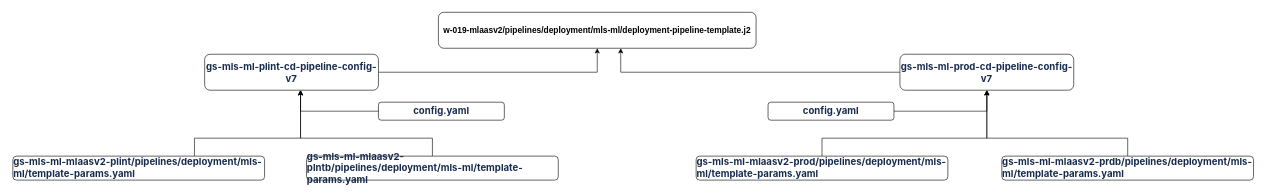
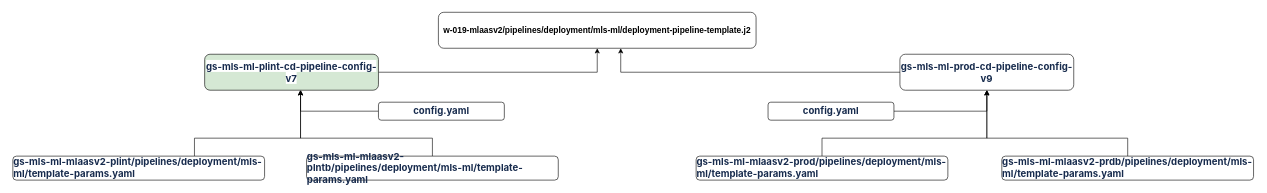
(291, 72) -> (291, 72)
(987, 72) -> (987, 72)
